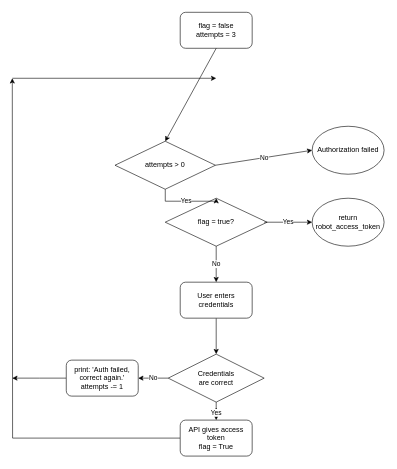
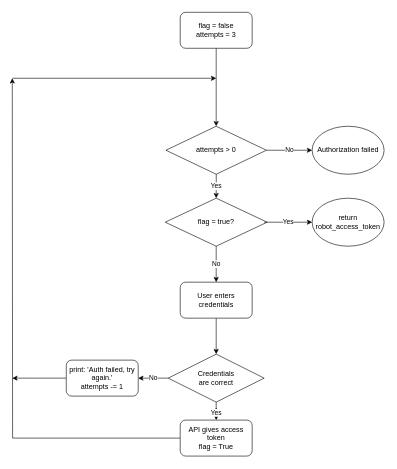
(165, 165) -> (216, 150)
(102, 378) -> (102, 378)
